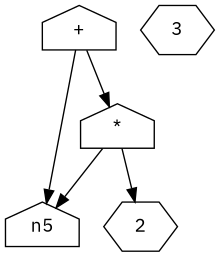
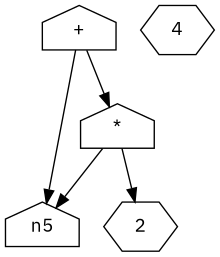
(177, 30) -> (177, 30)
